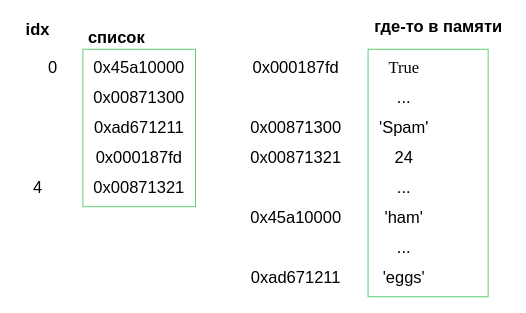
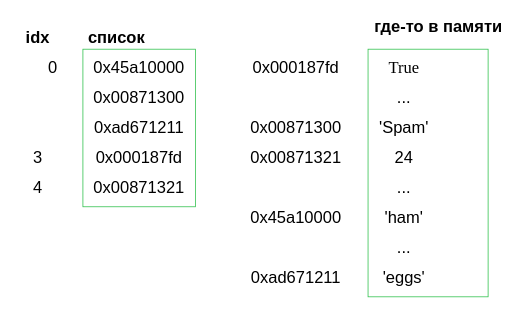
(38, 30) -> (38, 38)
none -> (38, 158)
